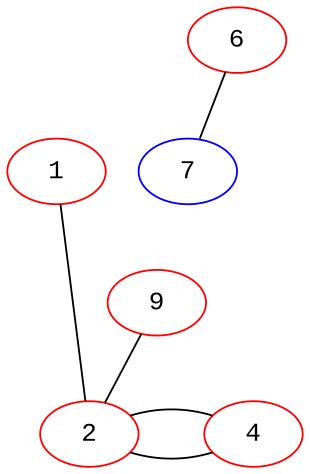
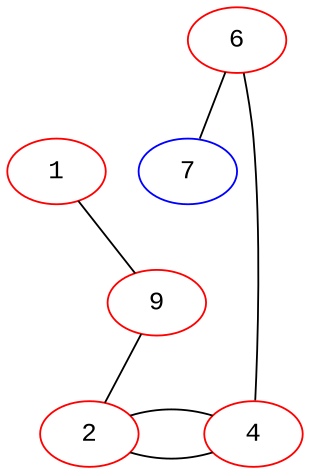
none -> (258, 236)
(73, 303) -> (107, 237)
